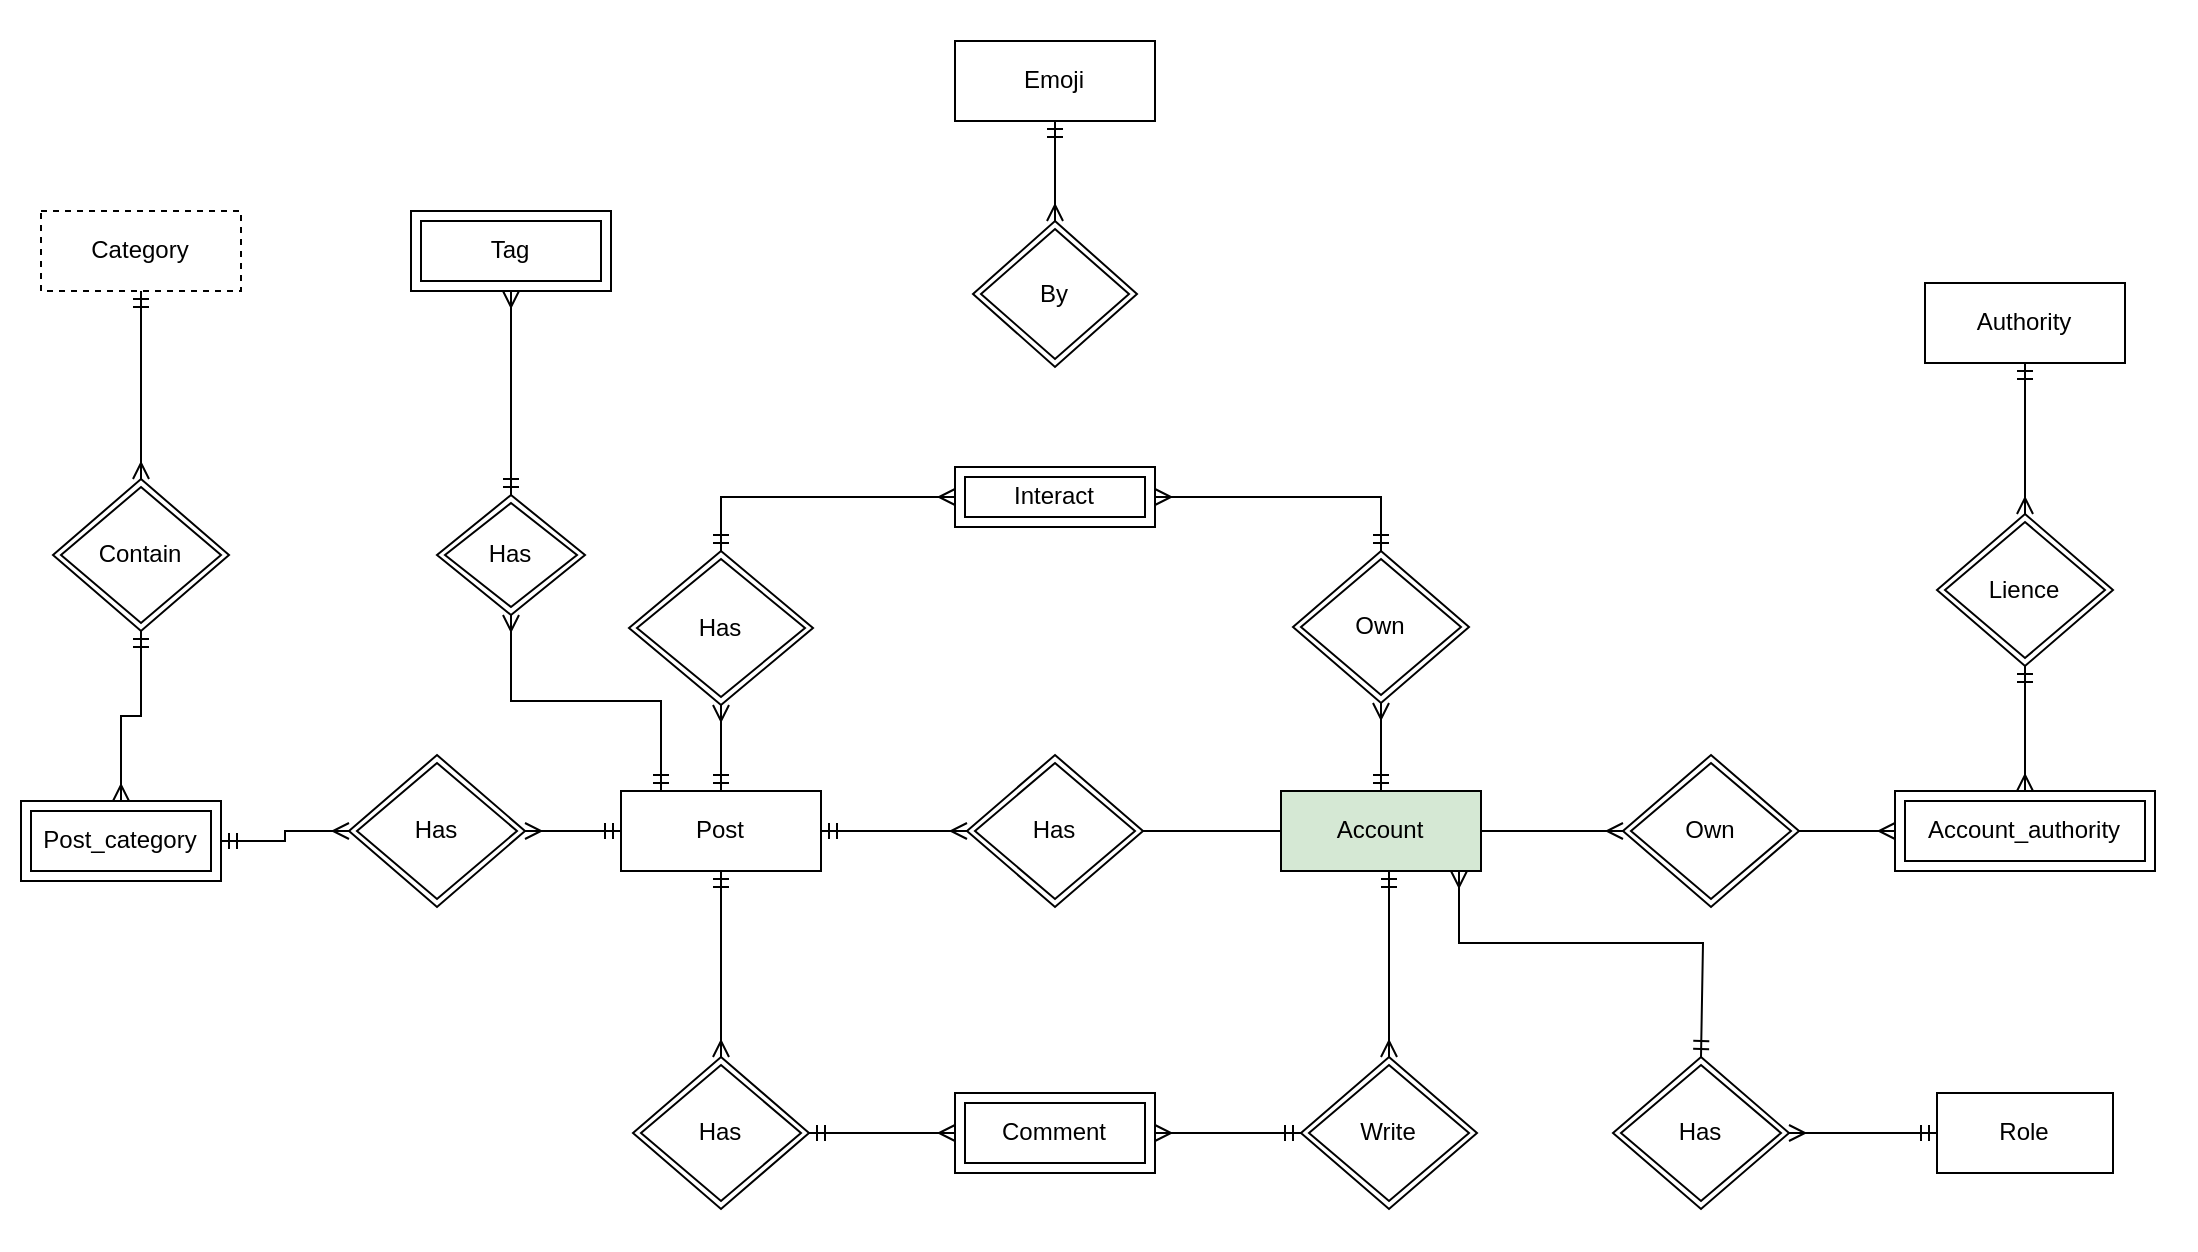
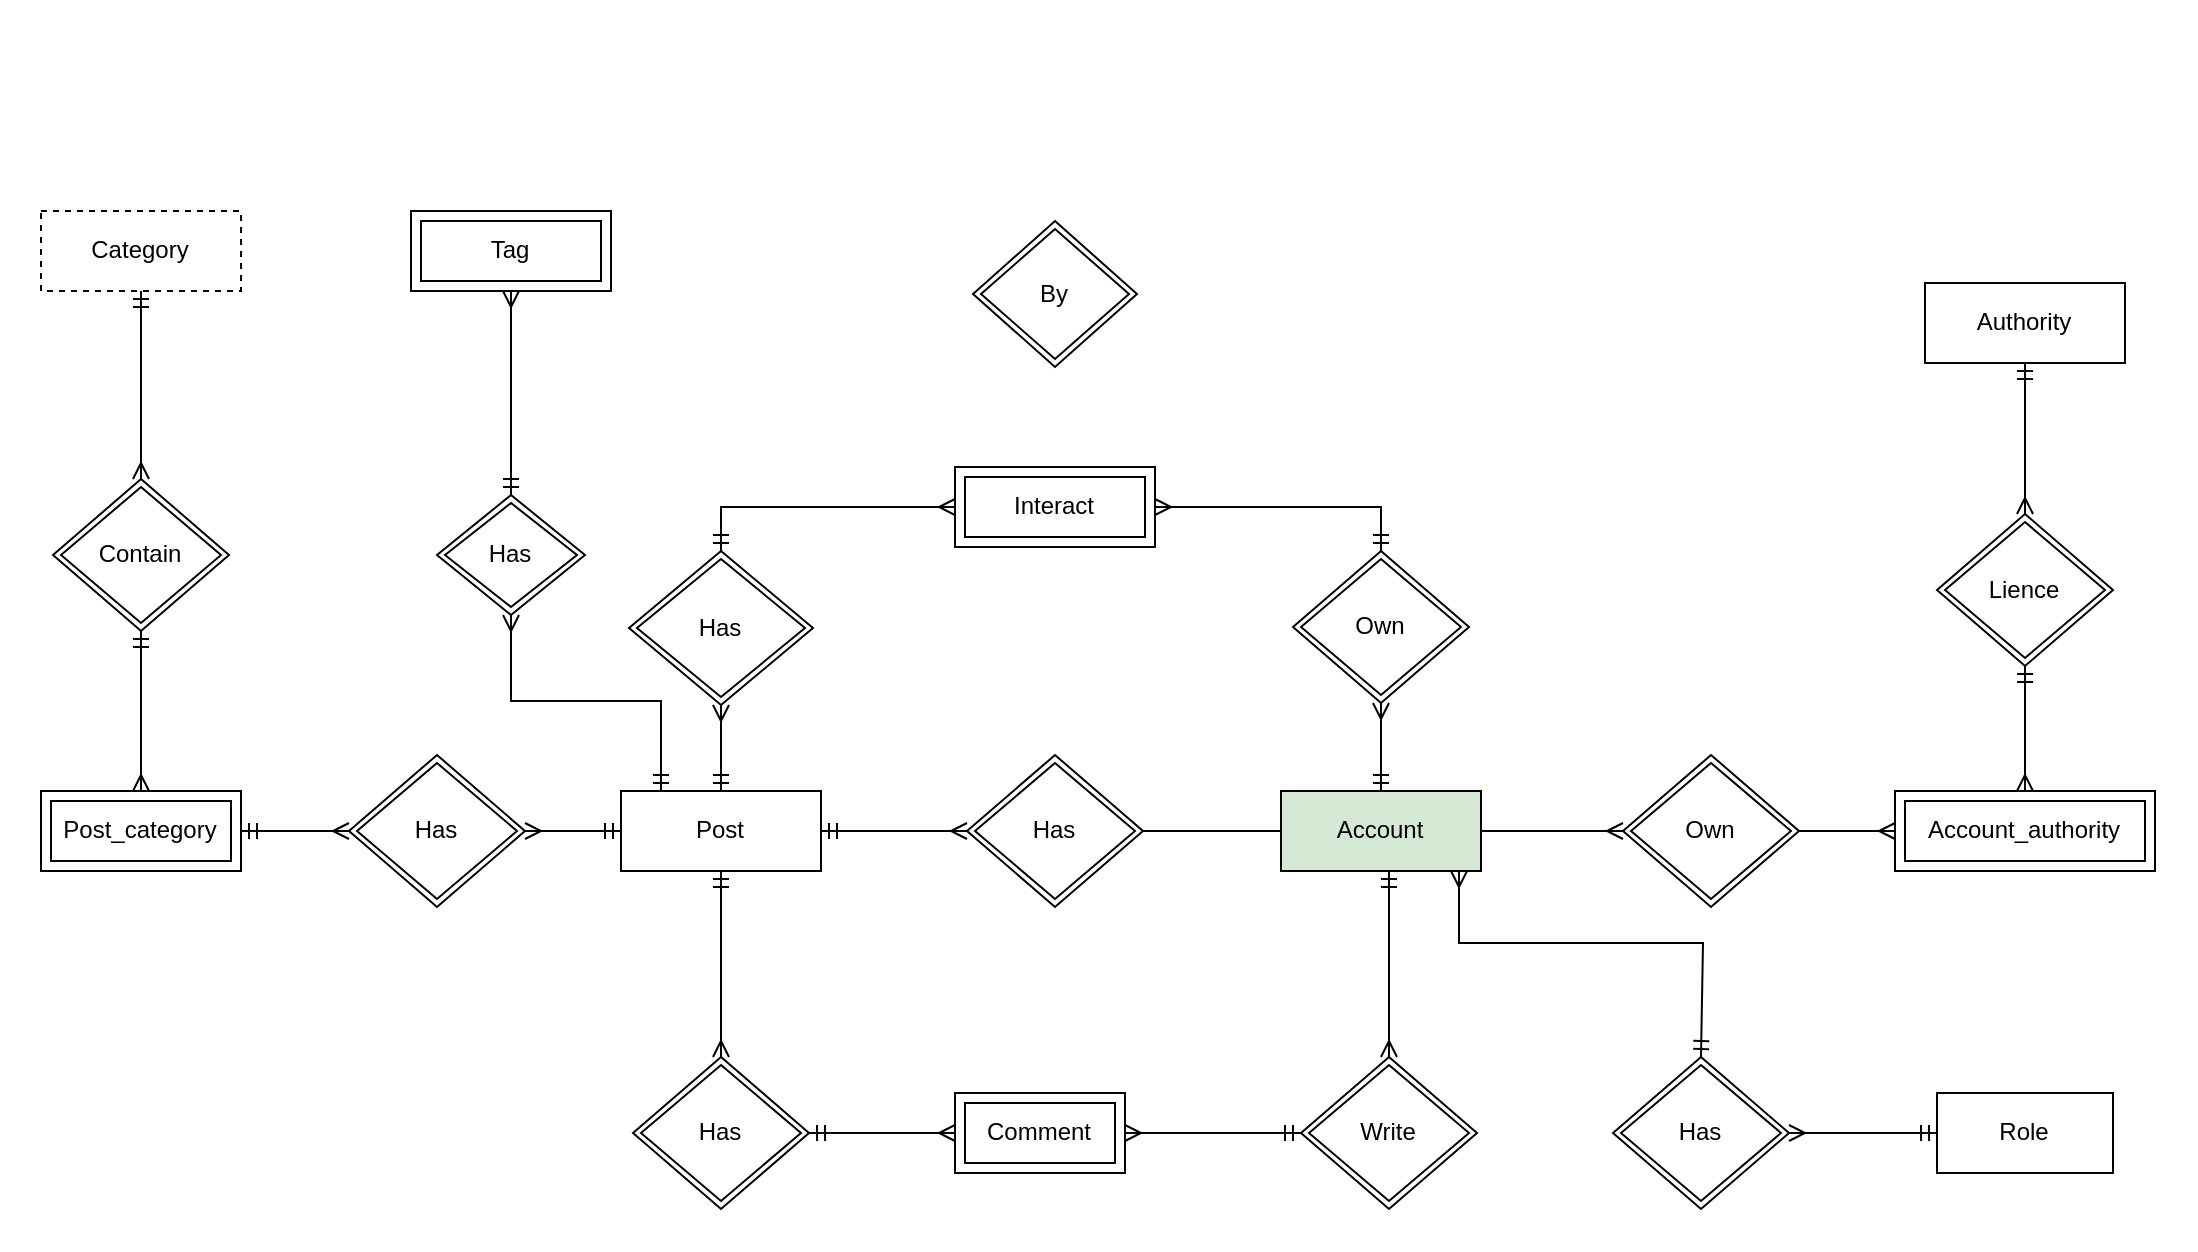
(1055, 81) -> none
(1055, 171) -> none
(1055, 497) -> (1055, 507)
(121, 841) -> (141, 831)
(1055, 1133) -> (1040, 1133)
